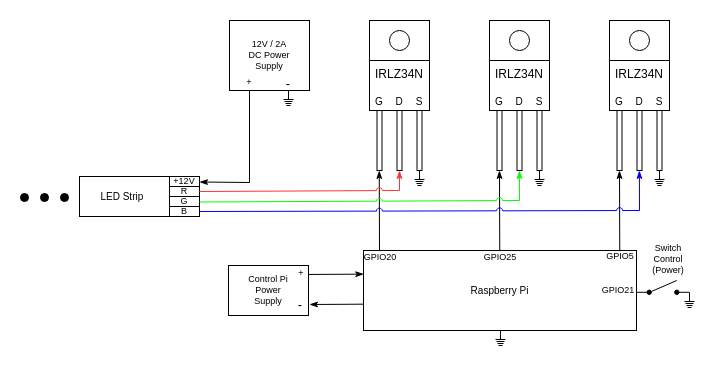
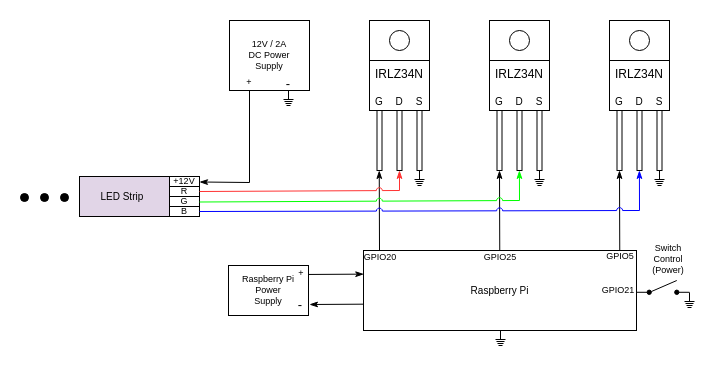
(140, 197) -> (140, 197)
(269, 291) -> (269, 291)
